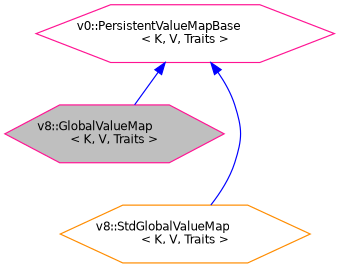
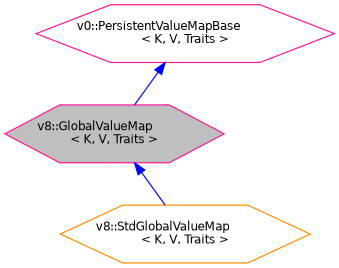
(240, 140) -> (153, 189)
